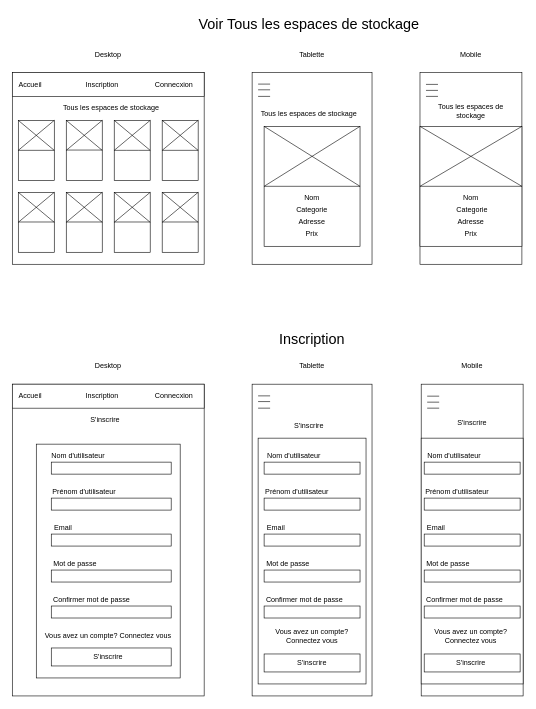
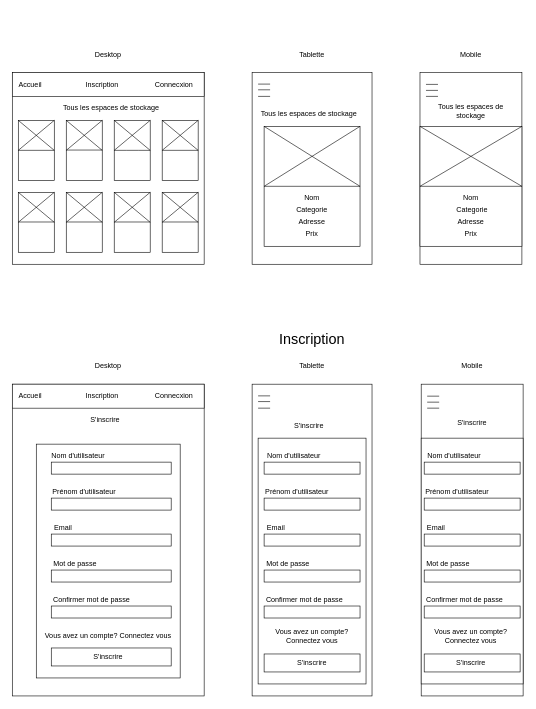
(309, 24) -> none
